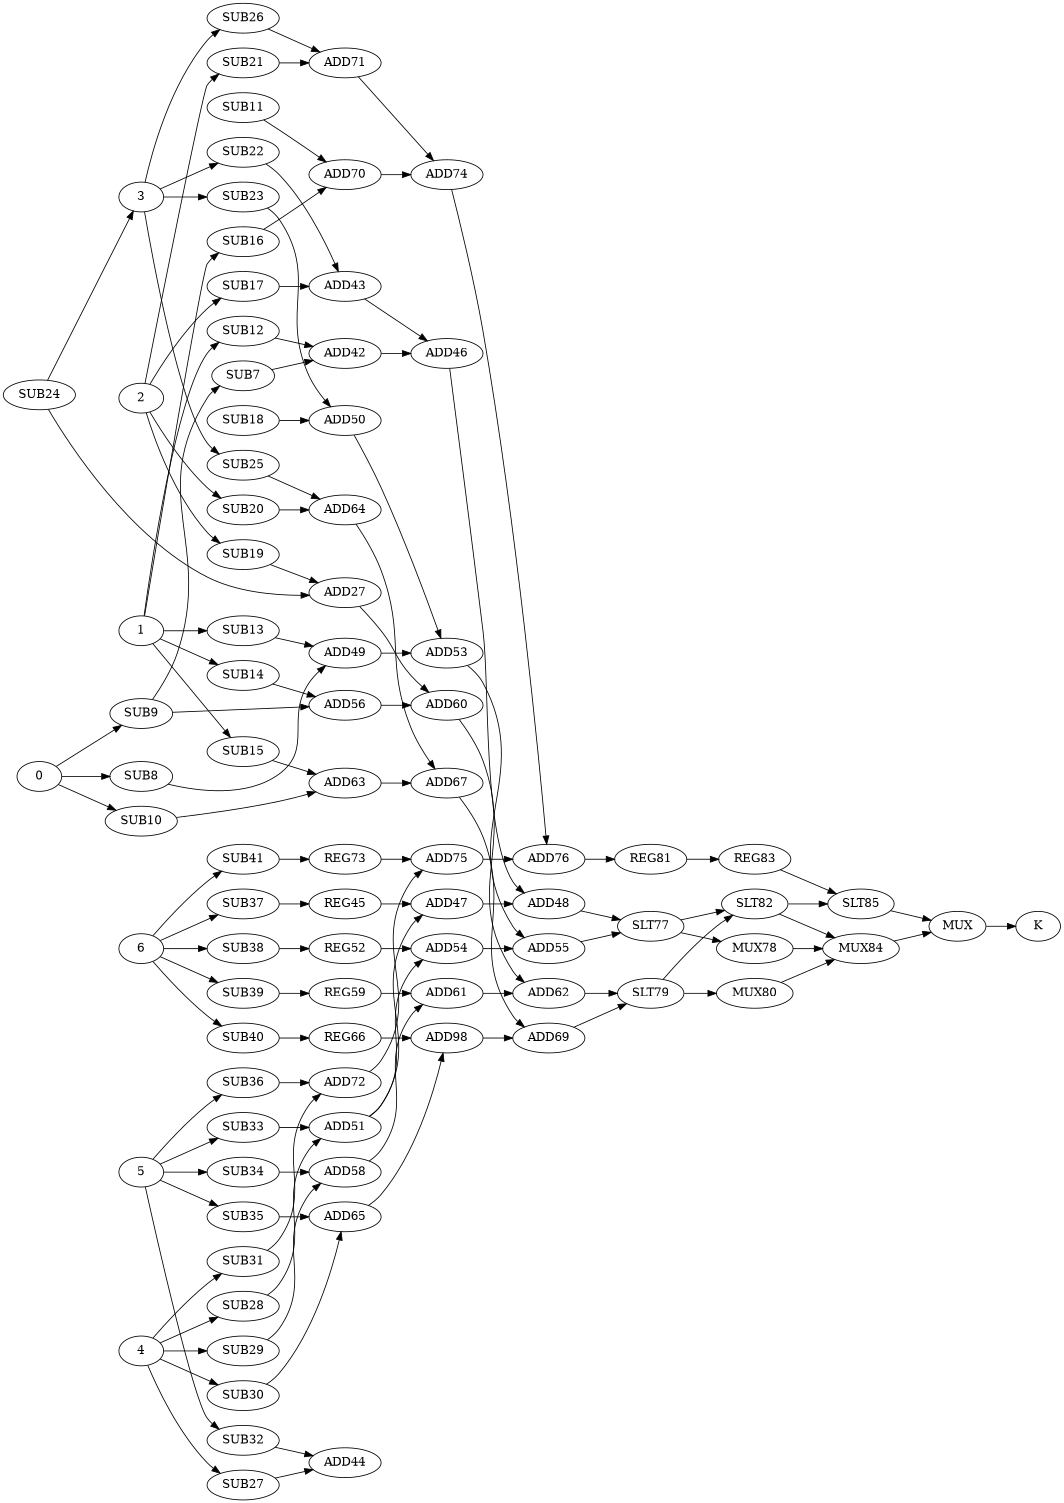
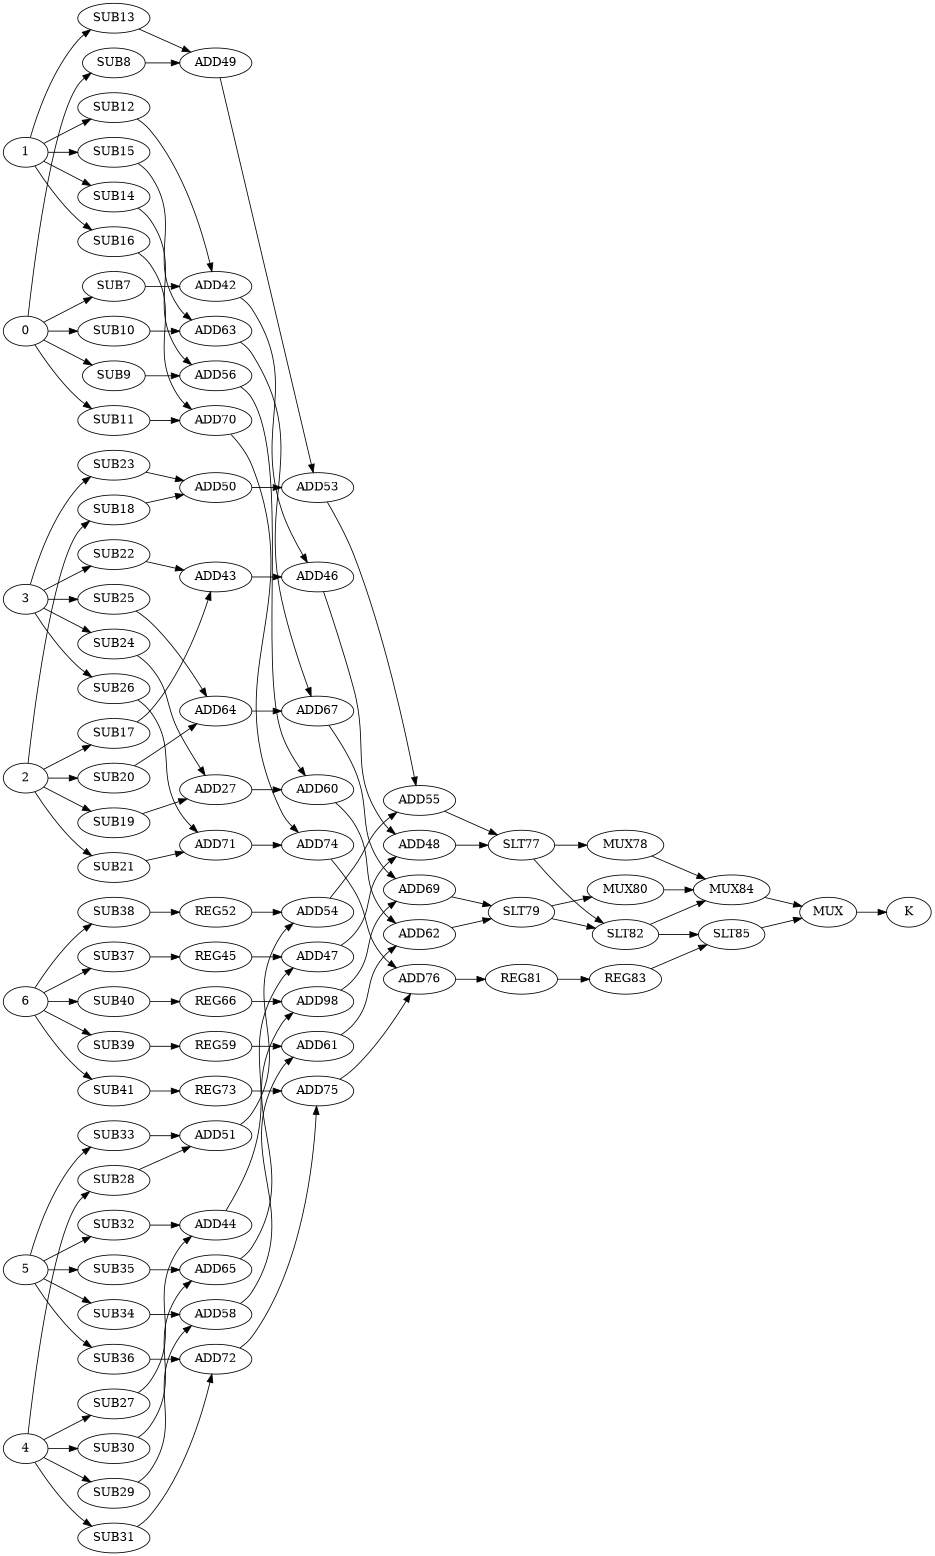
(89, 299) -> (64, 618)
none -> (58, 376)
(186, 546) -> (64, 312)
none -> (45, 642)
(396, 1020) -> (260, 1061)
